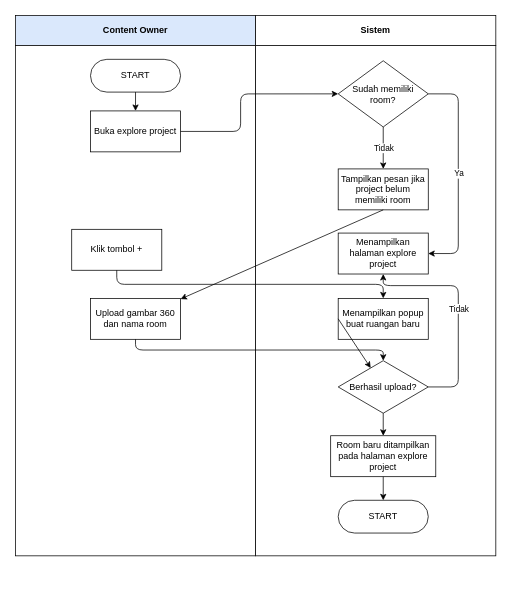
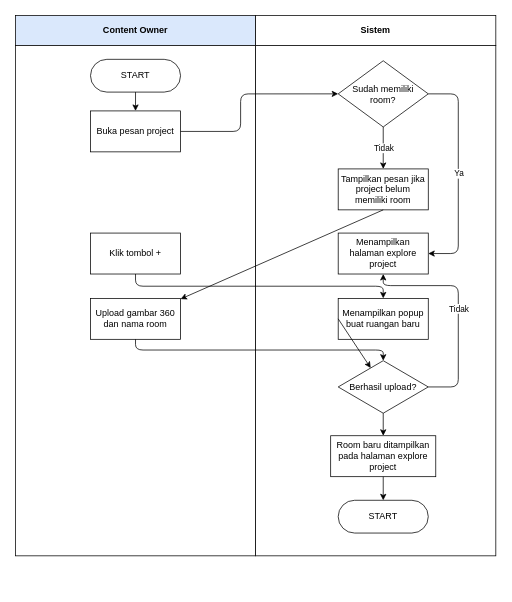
(135, 132) -> (135, 132)
(117, 250) -> (135, 253)
